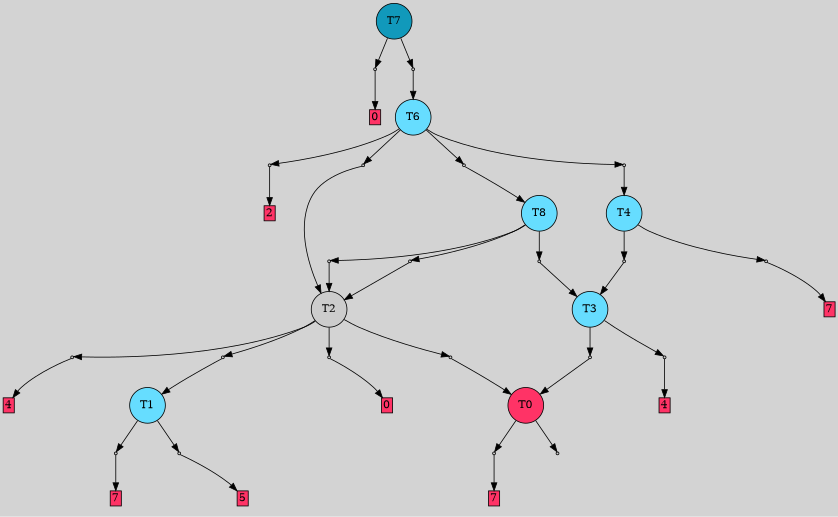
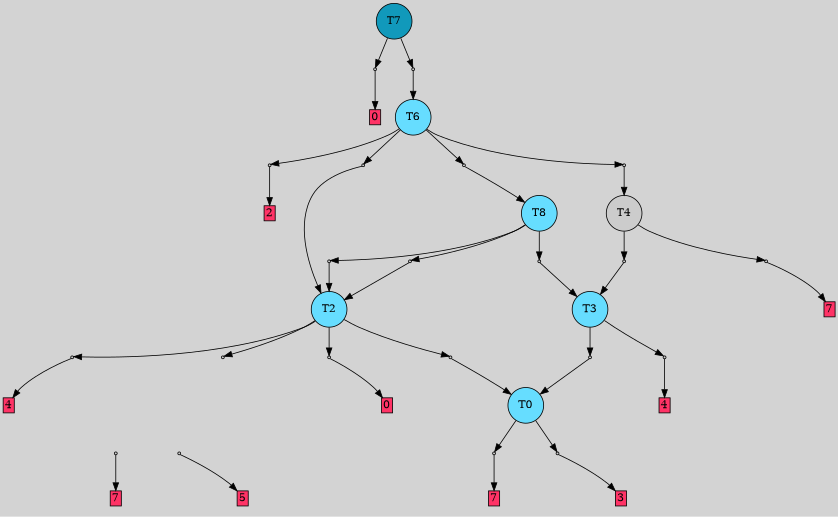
(624, 213) -> (624, 213)
(329, 309) -> (329, 309)
(148, 405) -> none
(526, 405) -> (526, 405)
none -> (621, 498)
